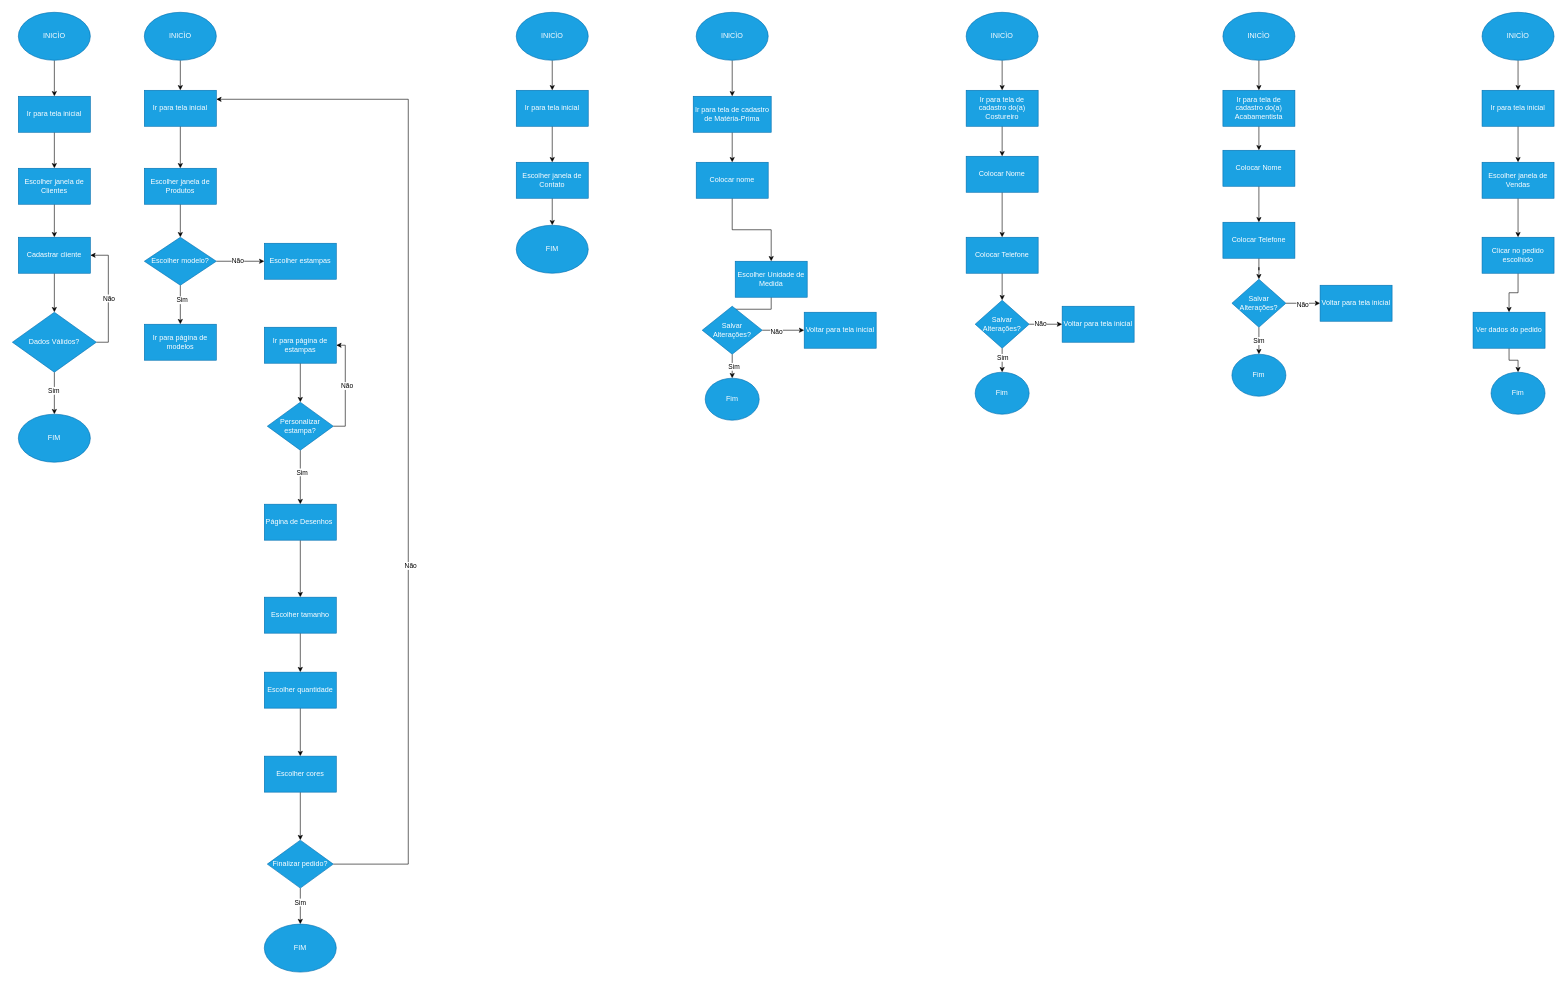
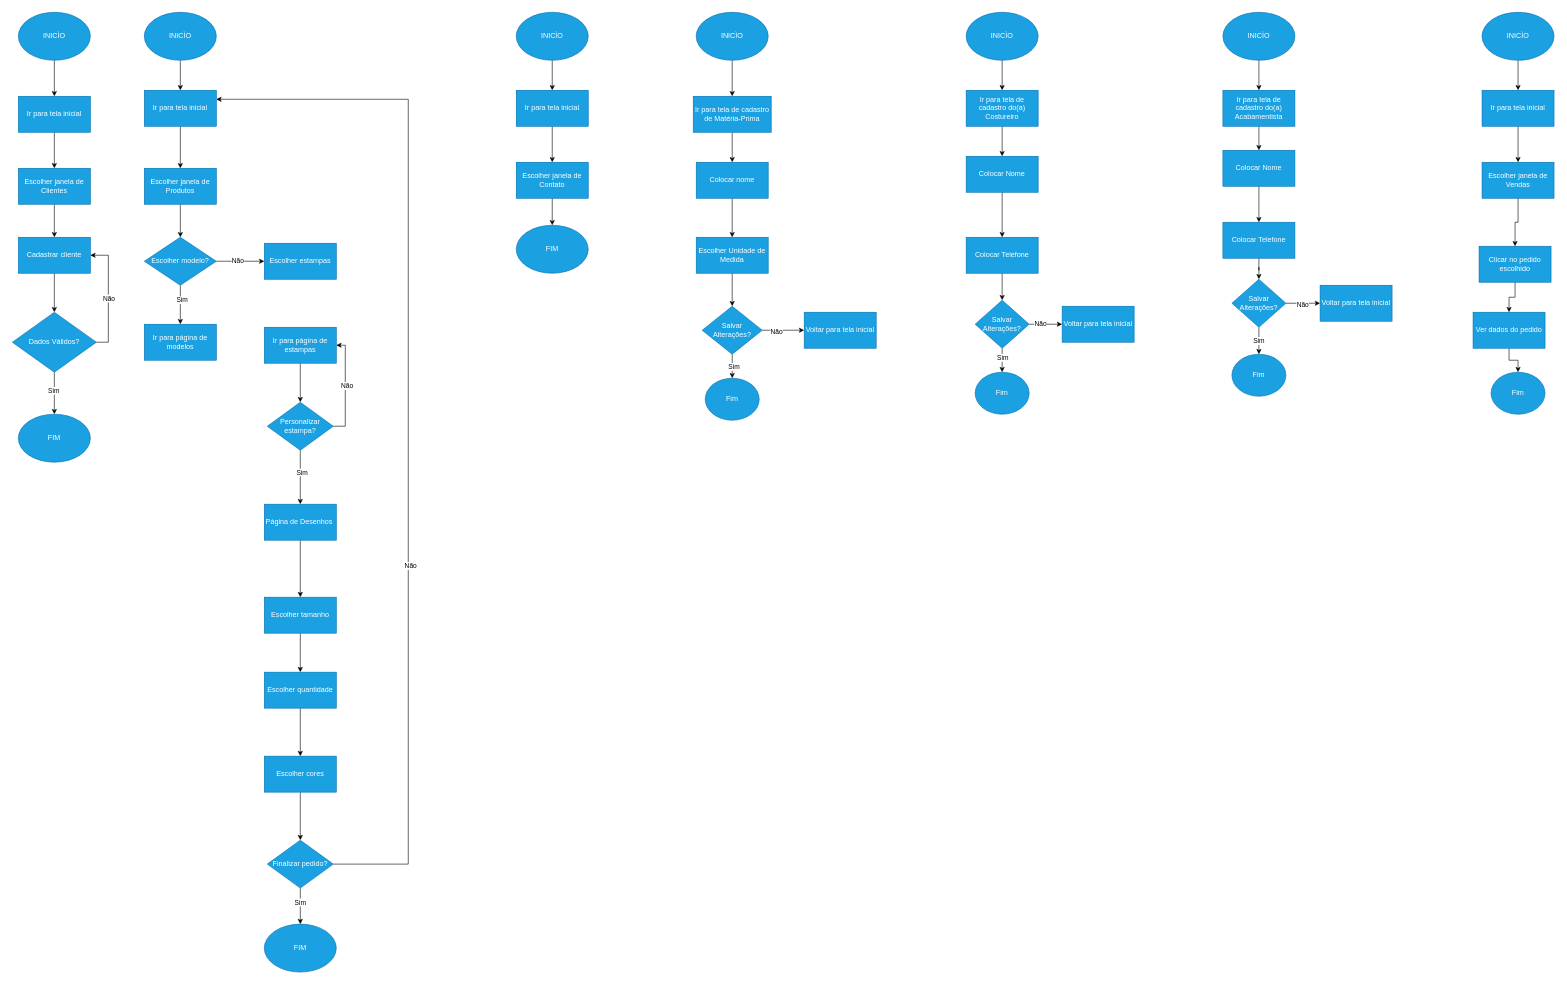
(1518, 255) -> (1515, 264)
(771, 279) -> (732, 255)
